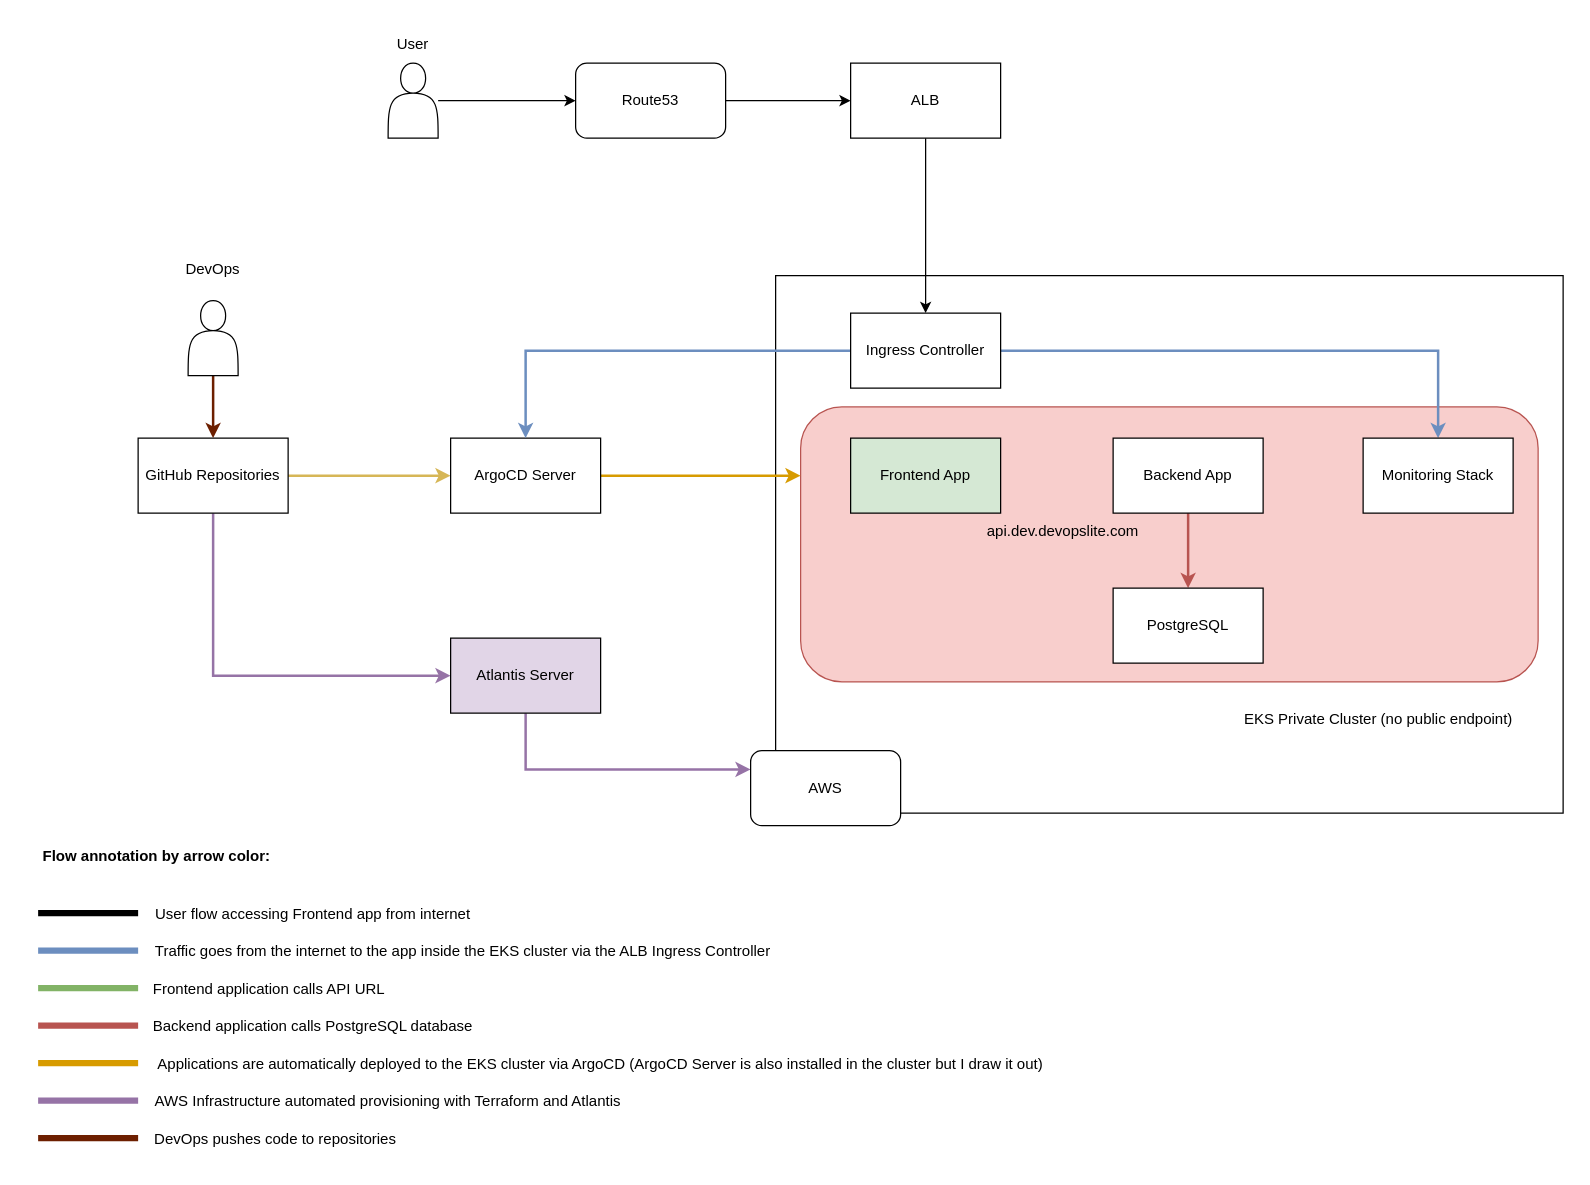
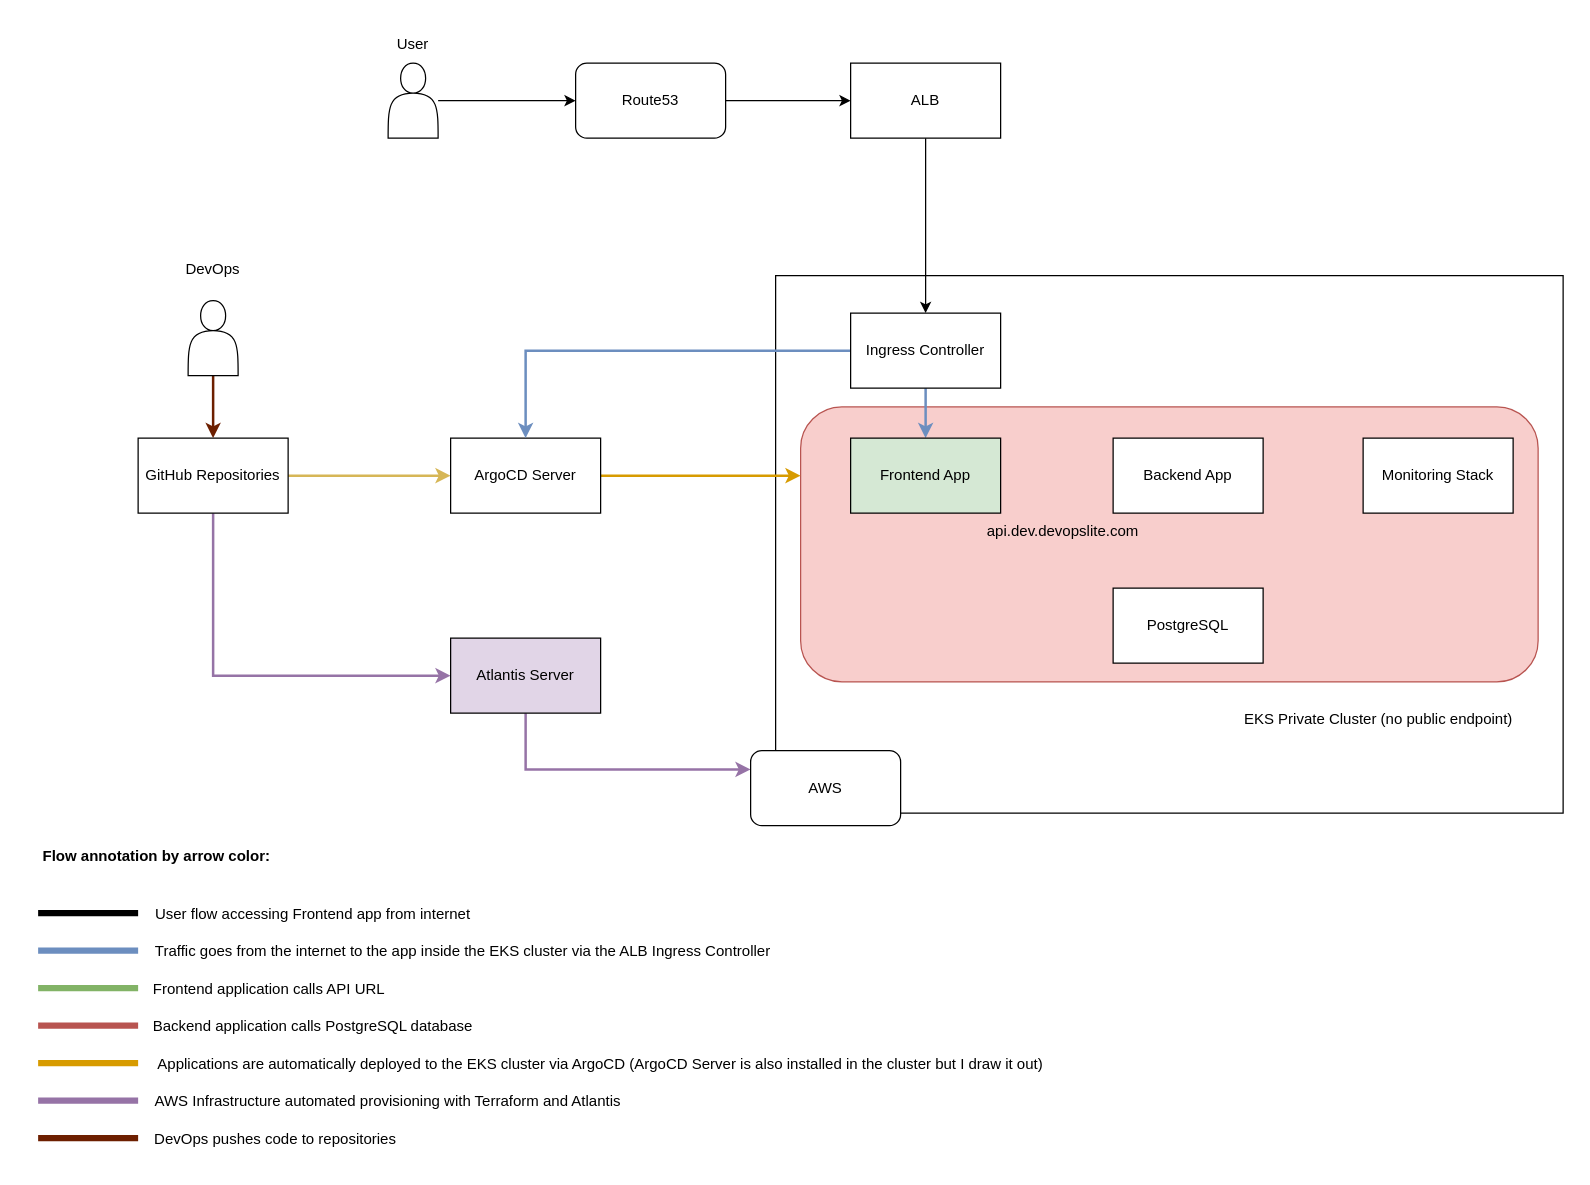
(1258, 351) -> none
none -> (926, 407)
(1188, 545) -> none
